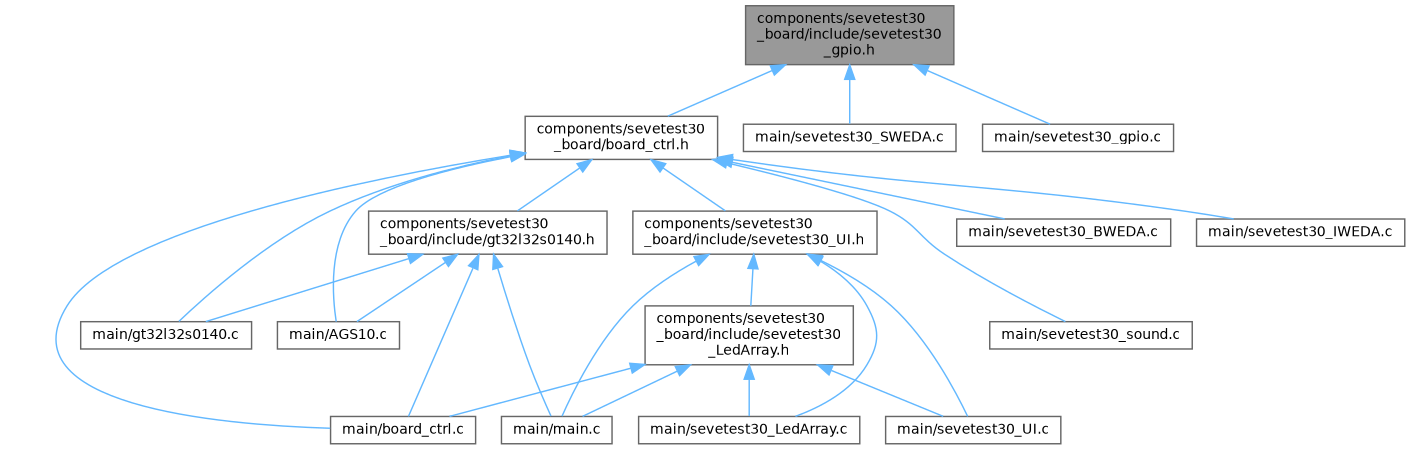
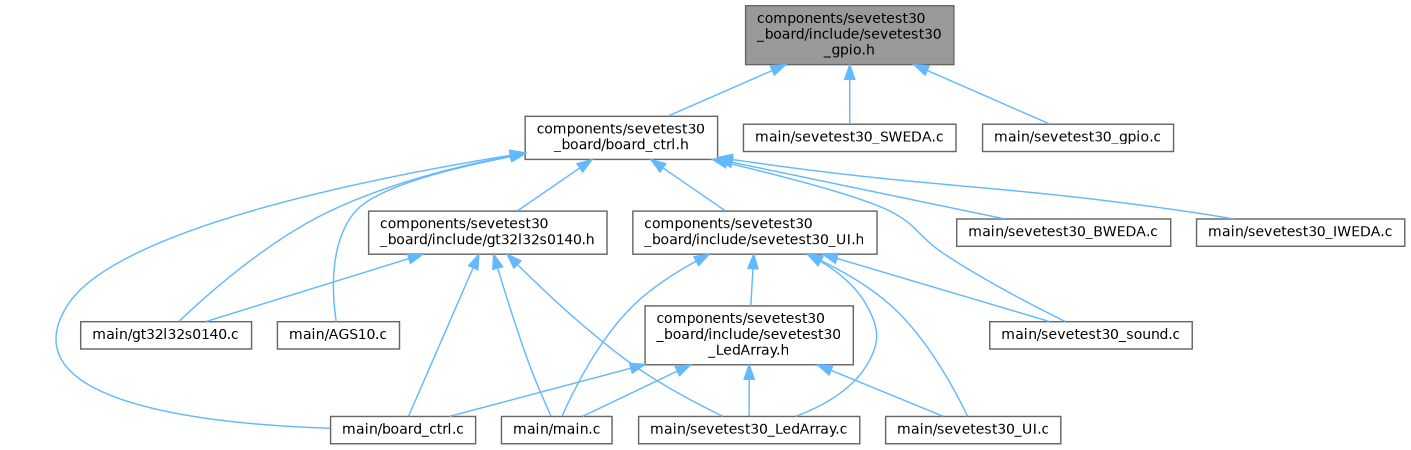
none -> (943, 290)
(401, 292) -> (613, 350)
